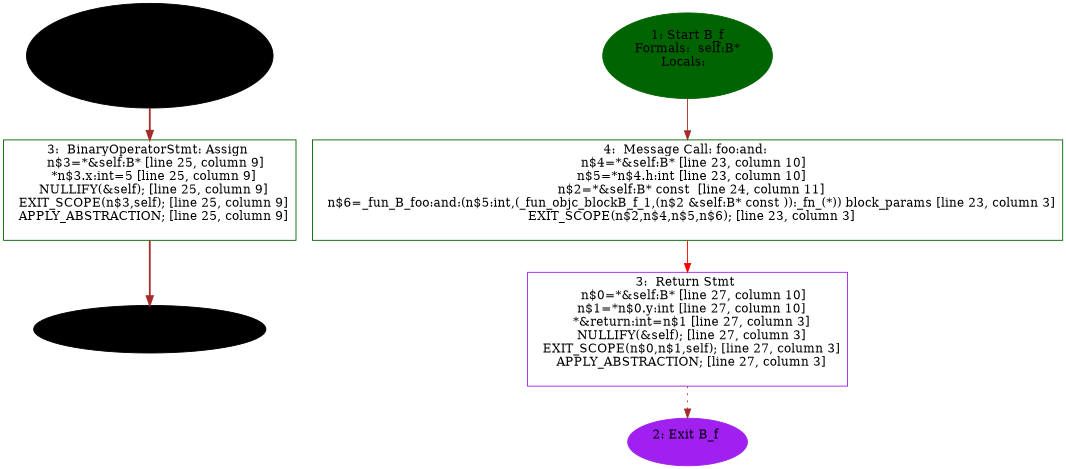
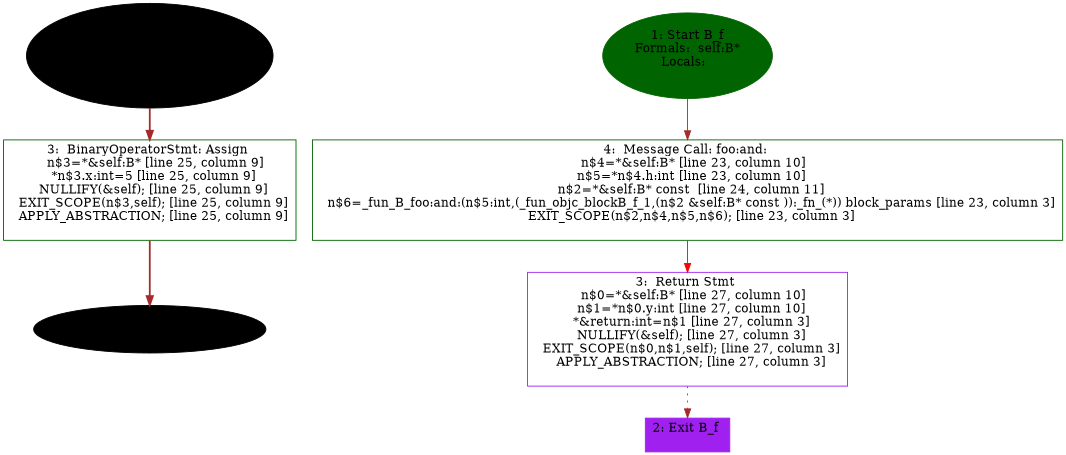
(688, 442) -> (688, 435)
